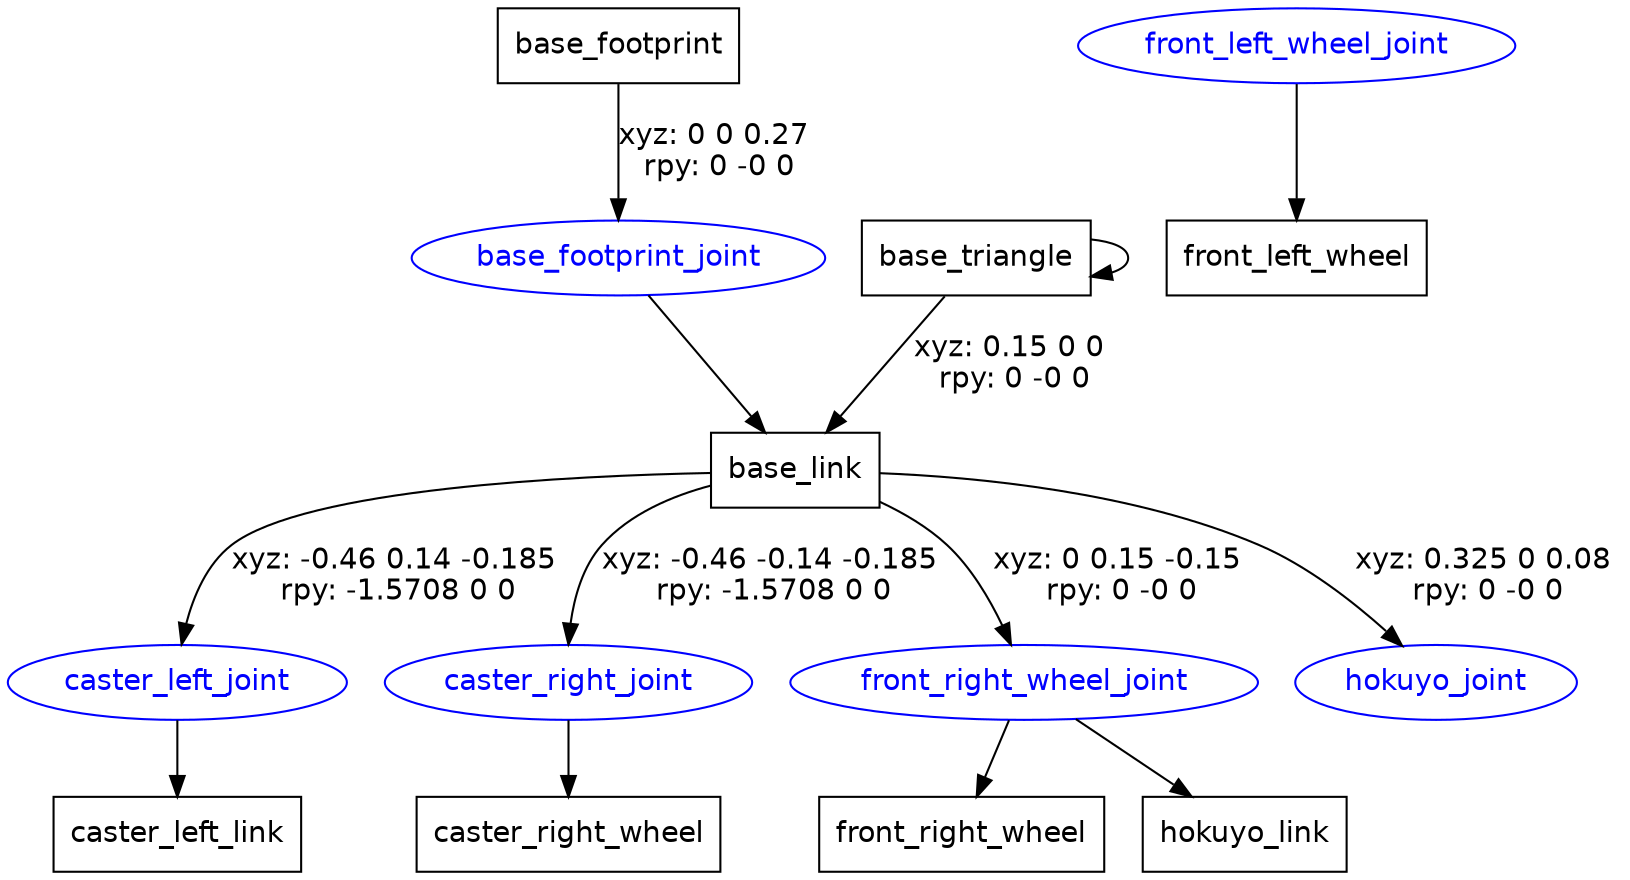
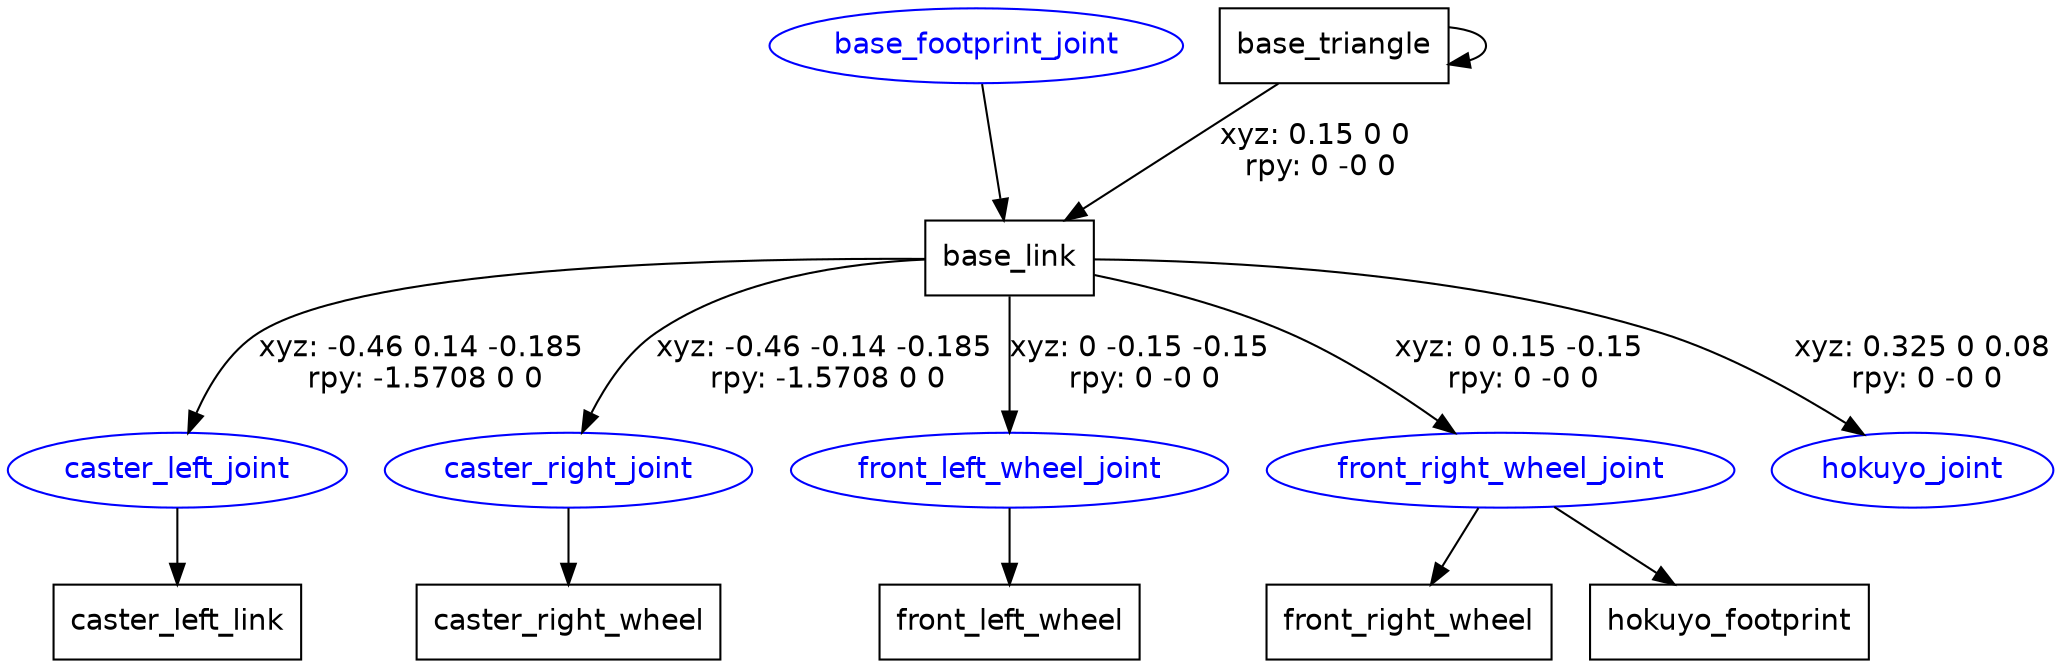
(618, 46) -> none
none -> (1010, 354)
(1245, 834) -> (1729, 622)
